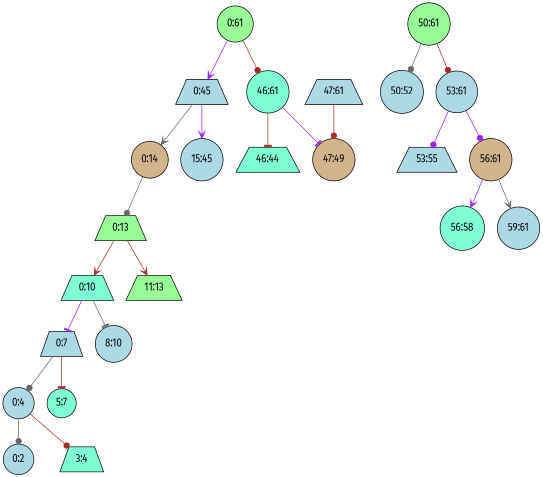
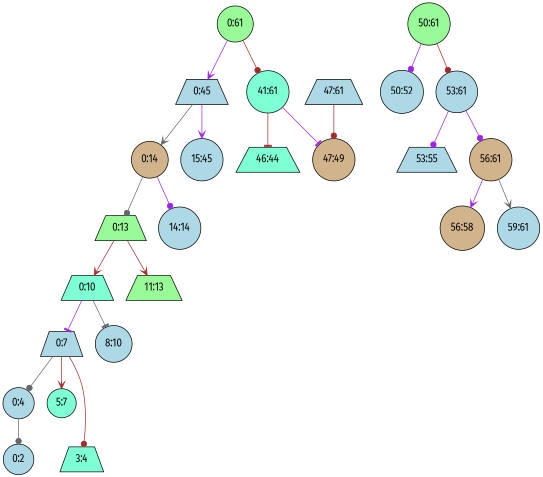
(417, 55) -> (417, 55)
(268, 92) -> (268, 92)
none -> (180, 228)
(462, 228) -> (462, 228)
(62, 371) -> (62, 371)
(47, 429) -> (84, 397)
